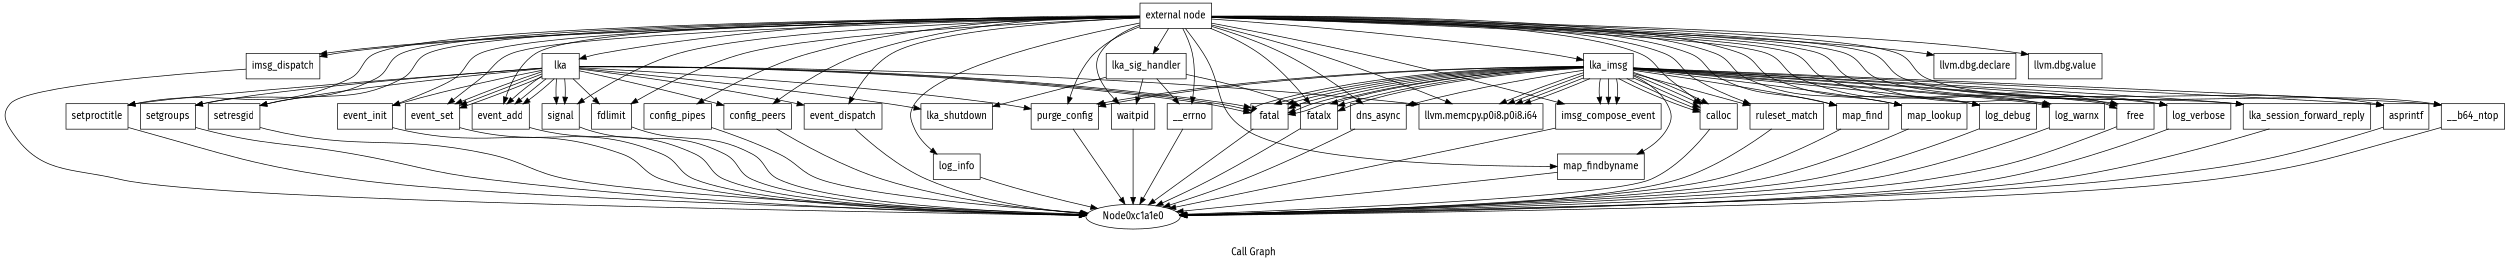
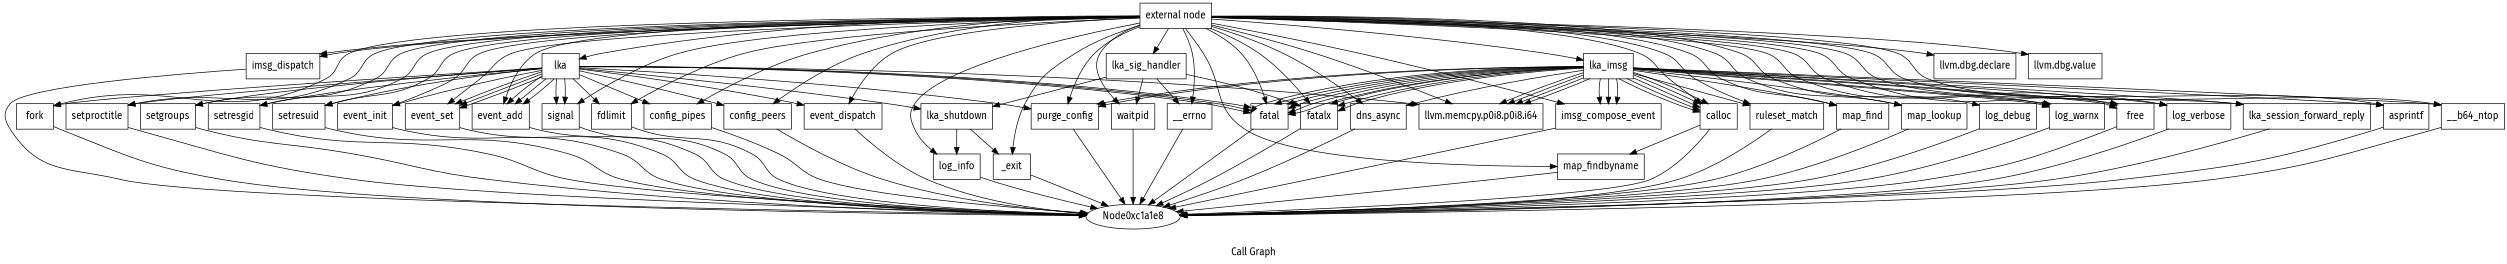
none -> (1243, 56)
(1803, 85) -> none
none -> (611, 88)
(1670, 111) -> (1668, 138)
none -> (35, 116)
none -> (299, 116)
none -> (957, 138)
none -> (1012, 167)
(1133, 217) -> (1133, 217)
